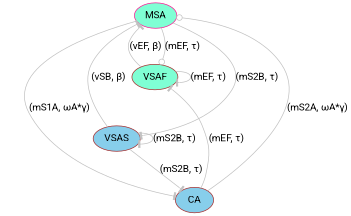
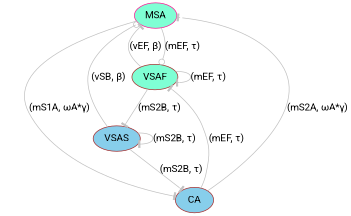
(90, 68) -> (90, 68)
(288, 87) -> (288, 87)
(231, 91) -> (137, 106)
